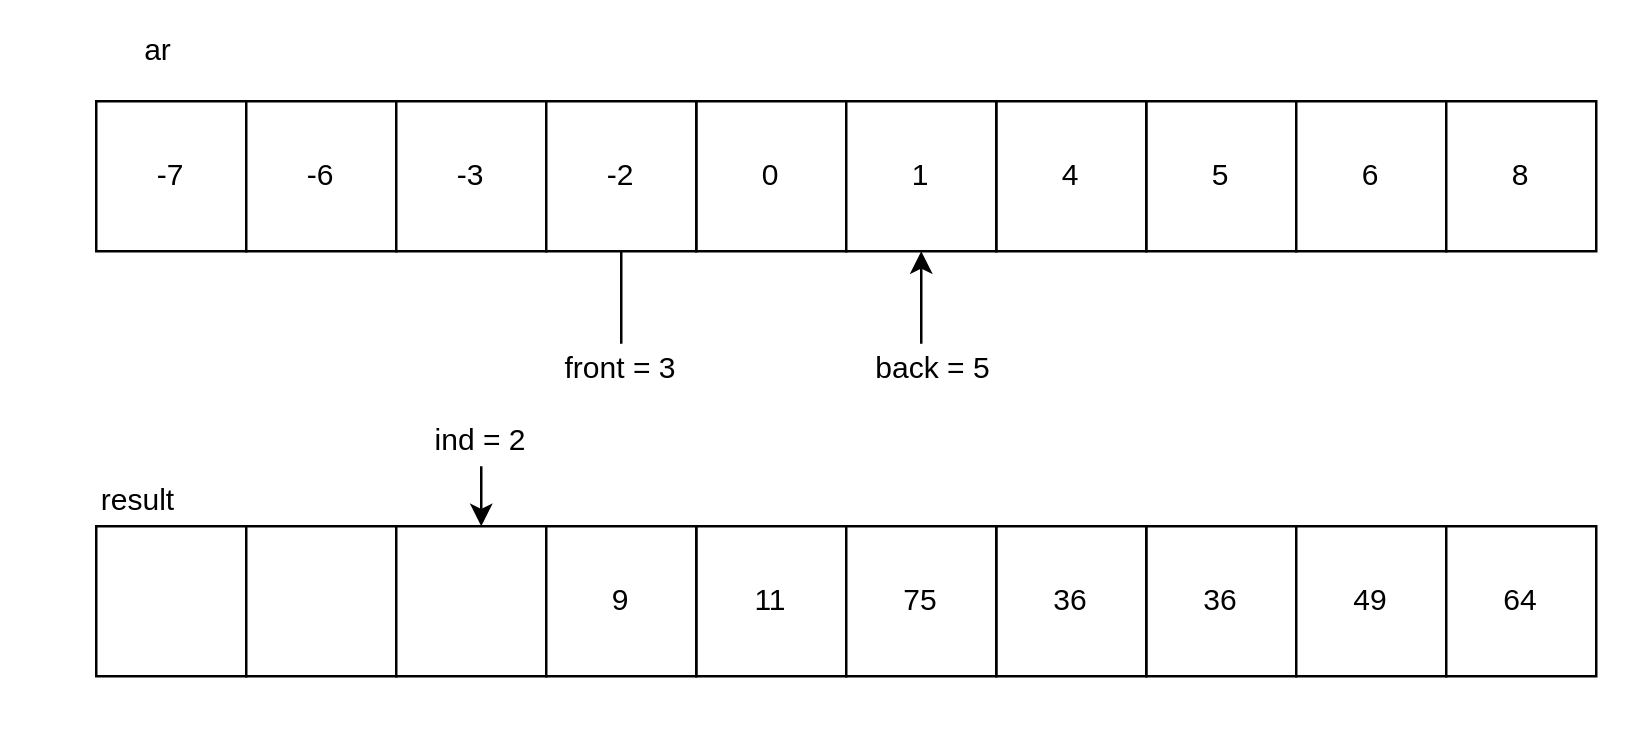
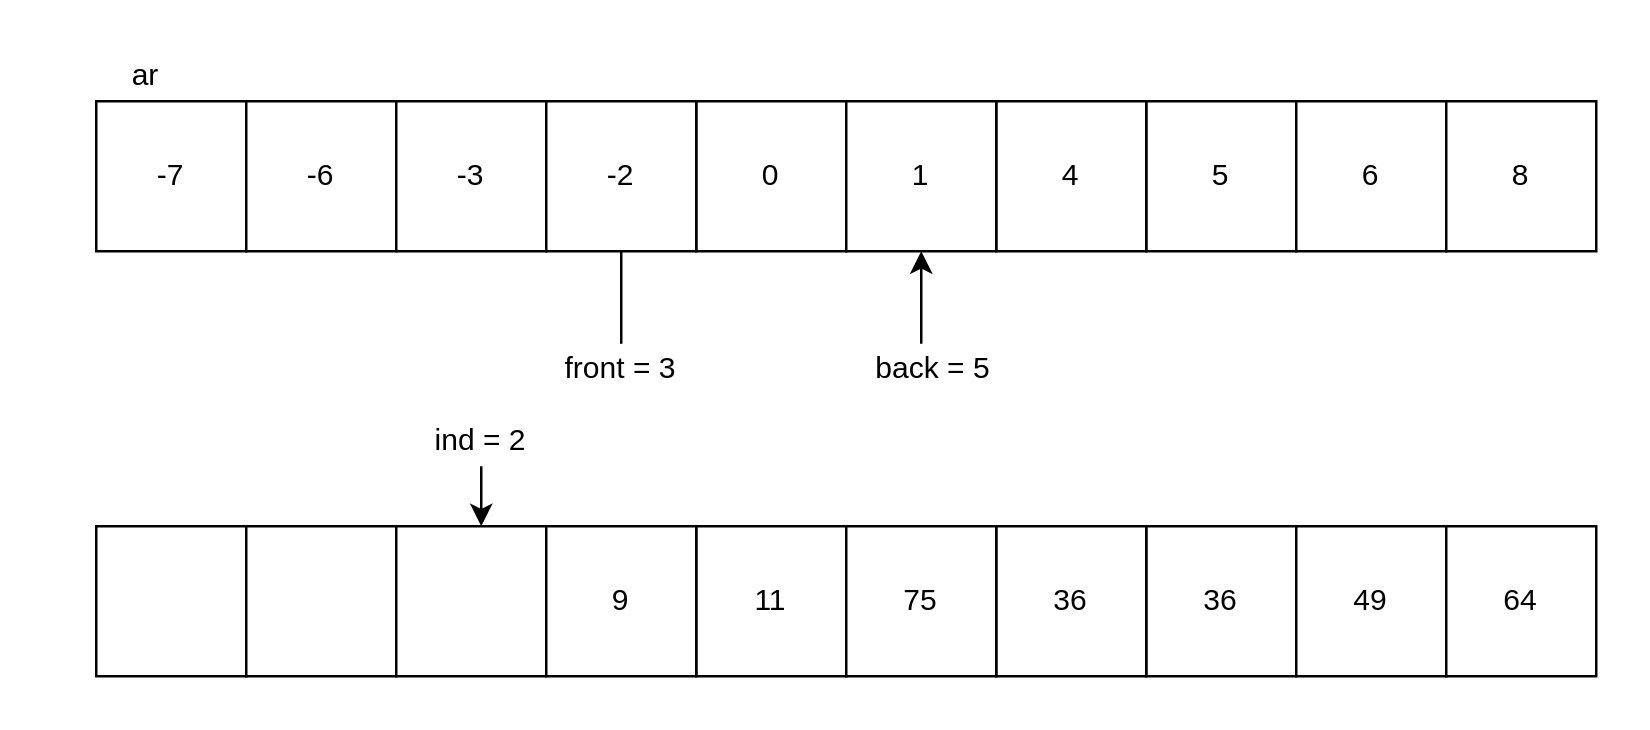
(159, 51) -> (146, 76)
(139, 501) -> none
